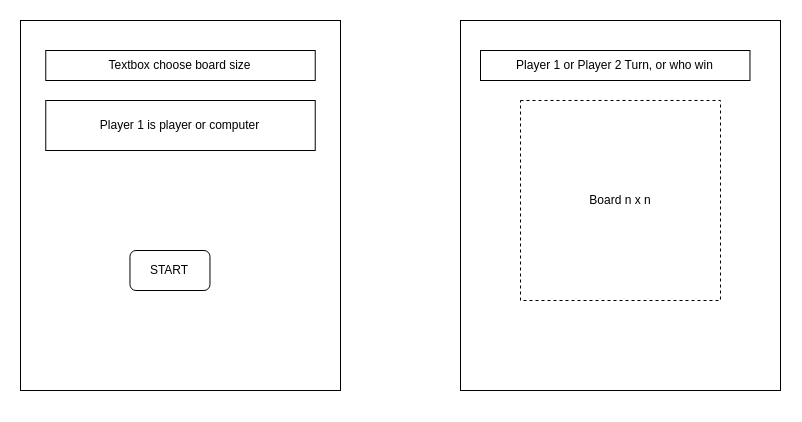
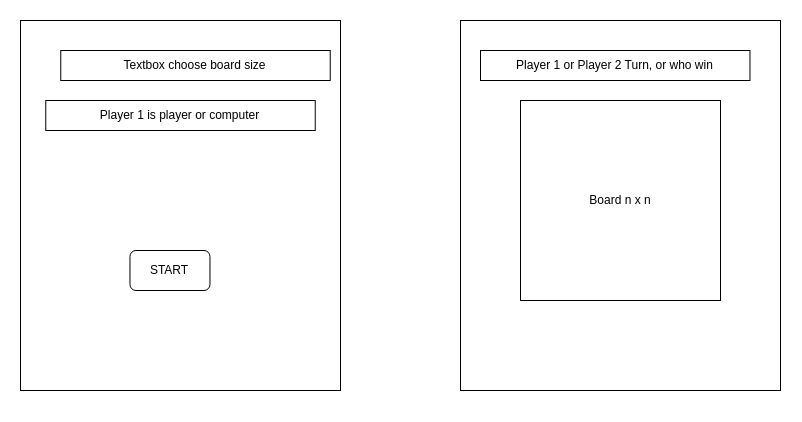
(181, 66) -> (196, 66)
(181, 126) -> (181, 116)
(621, 201) -> (621, 201)
